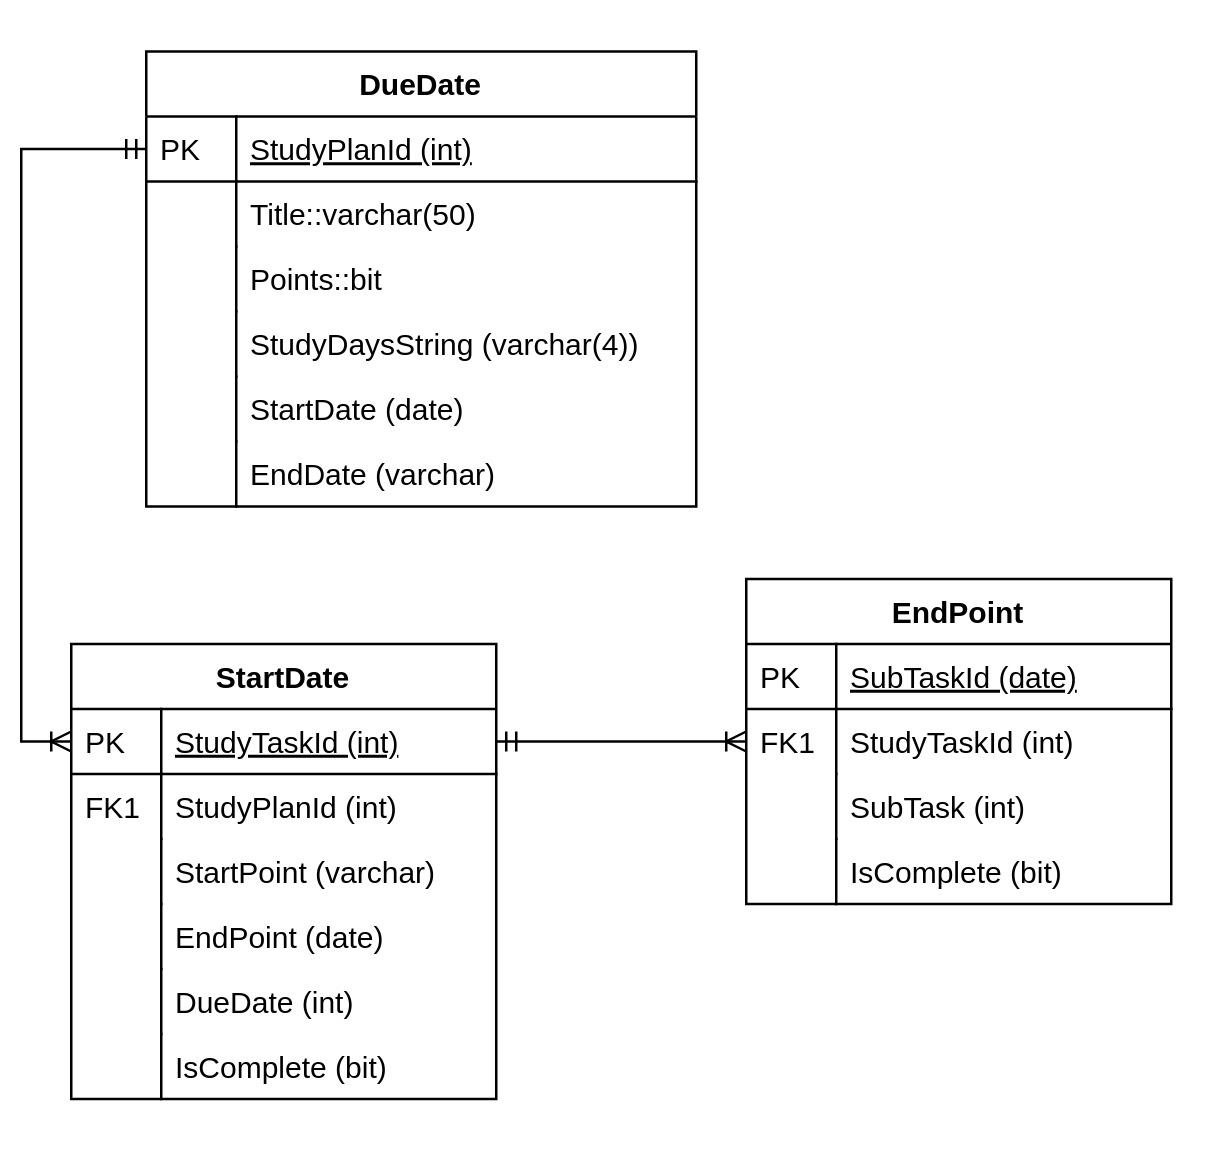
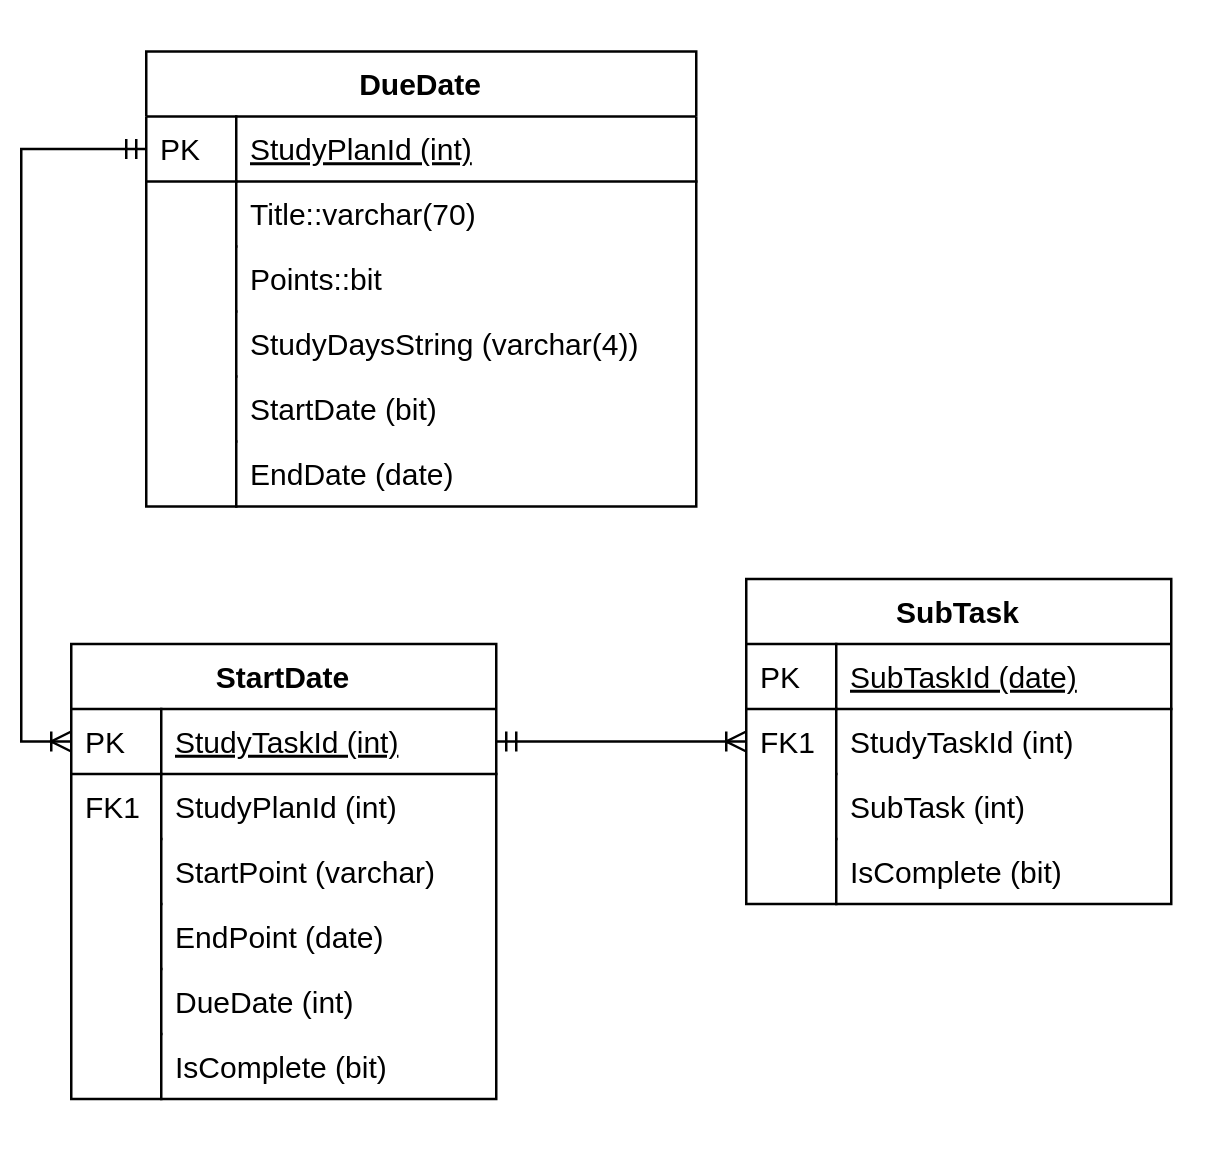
(386, 215) -> (386, 215)
(381, 410) -> (368, 410)
(389, 475) -> (364, 475)
(958, 613) -> (958, 613)
